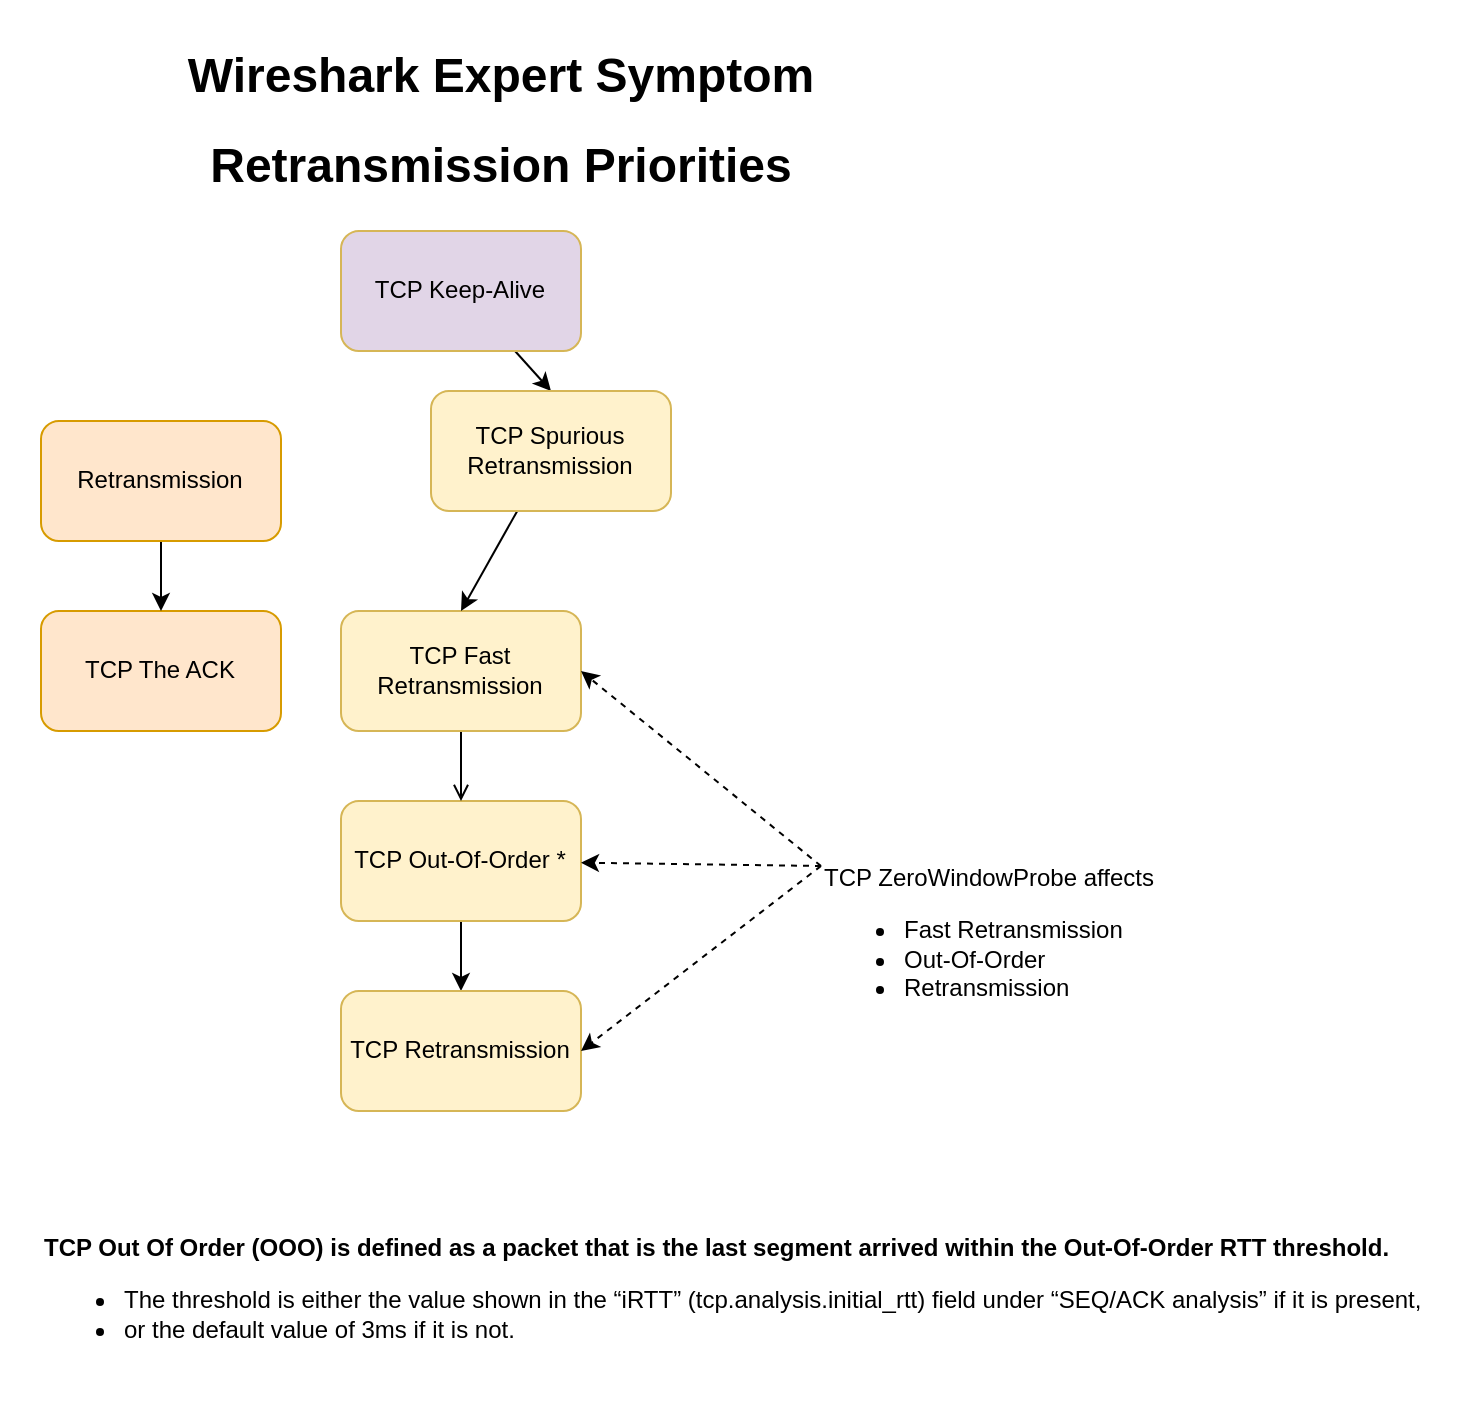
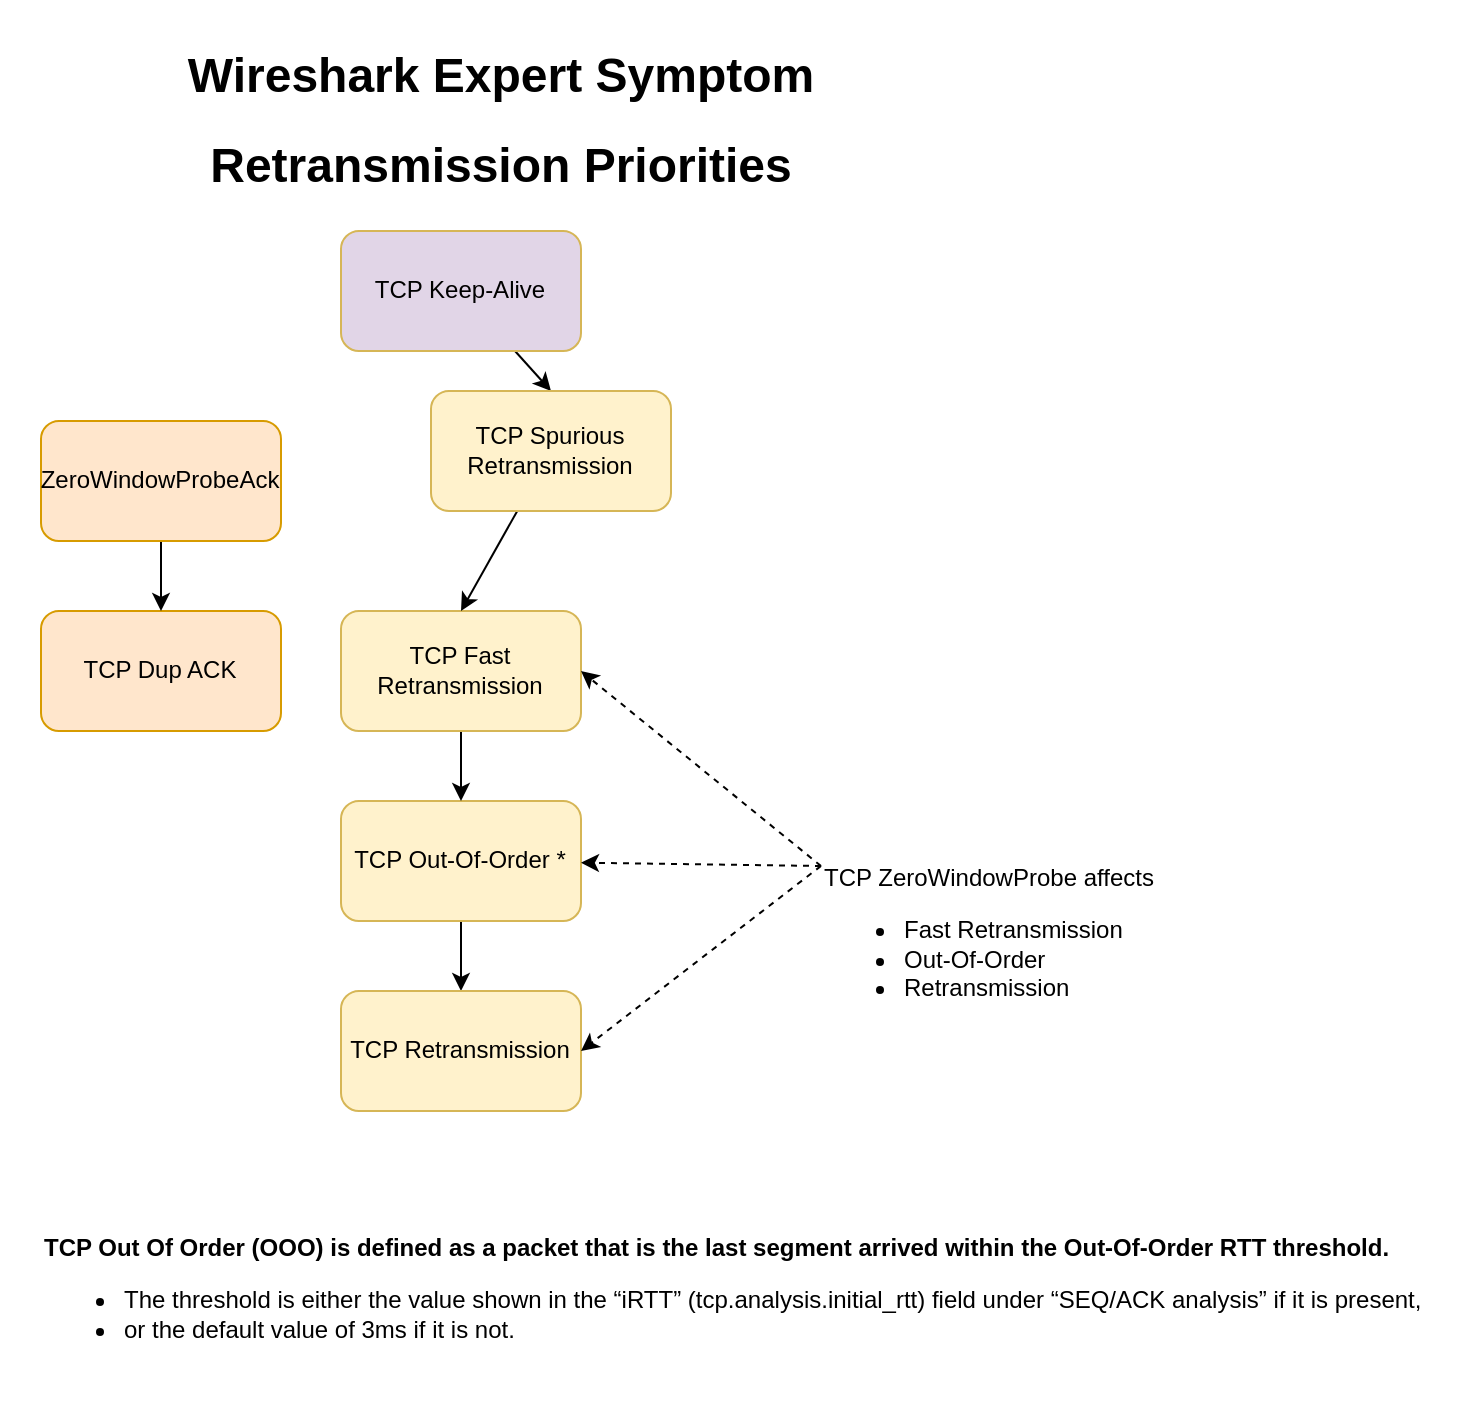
(161, 481) -> (161, 481)
(161, 671) -> (161, 671)
(461, 788) -> (461, 786)
